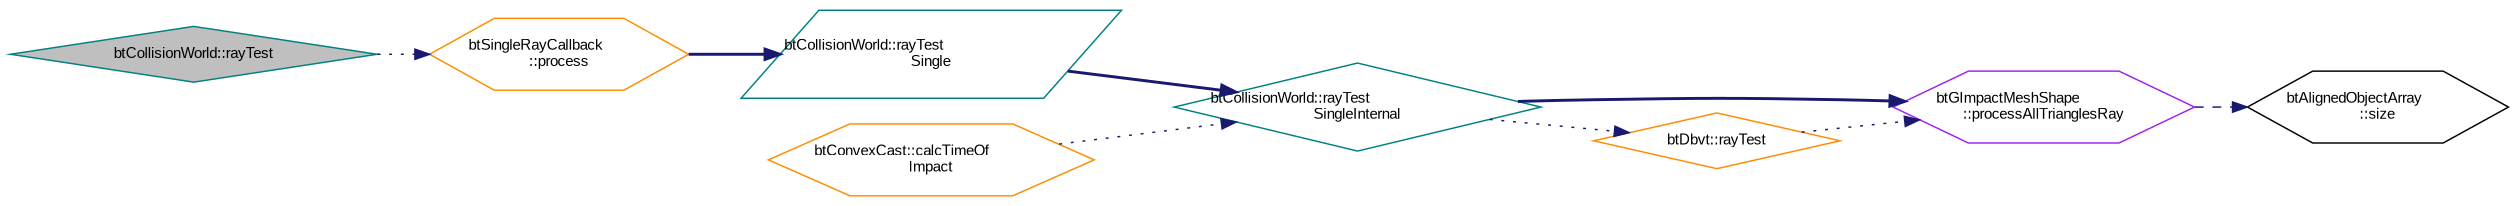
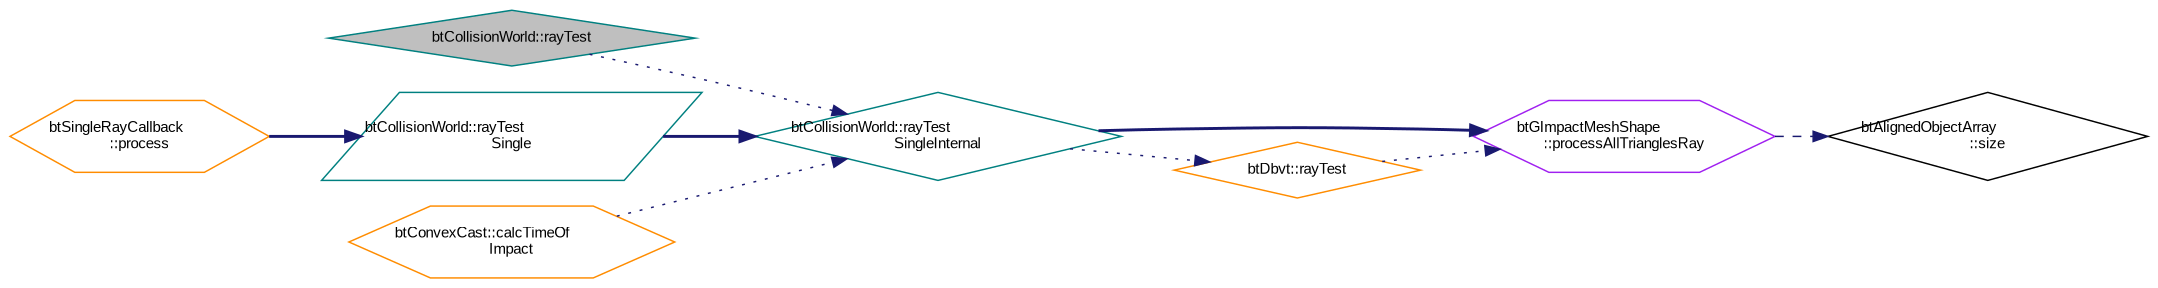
(396, 54) -> (711, 81)
(2378, 107) -> (1988, 136)
